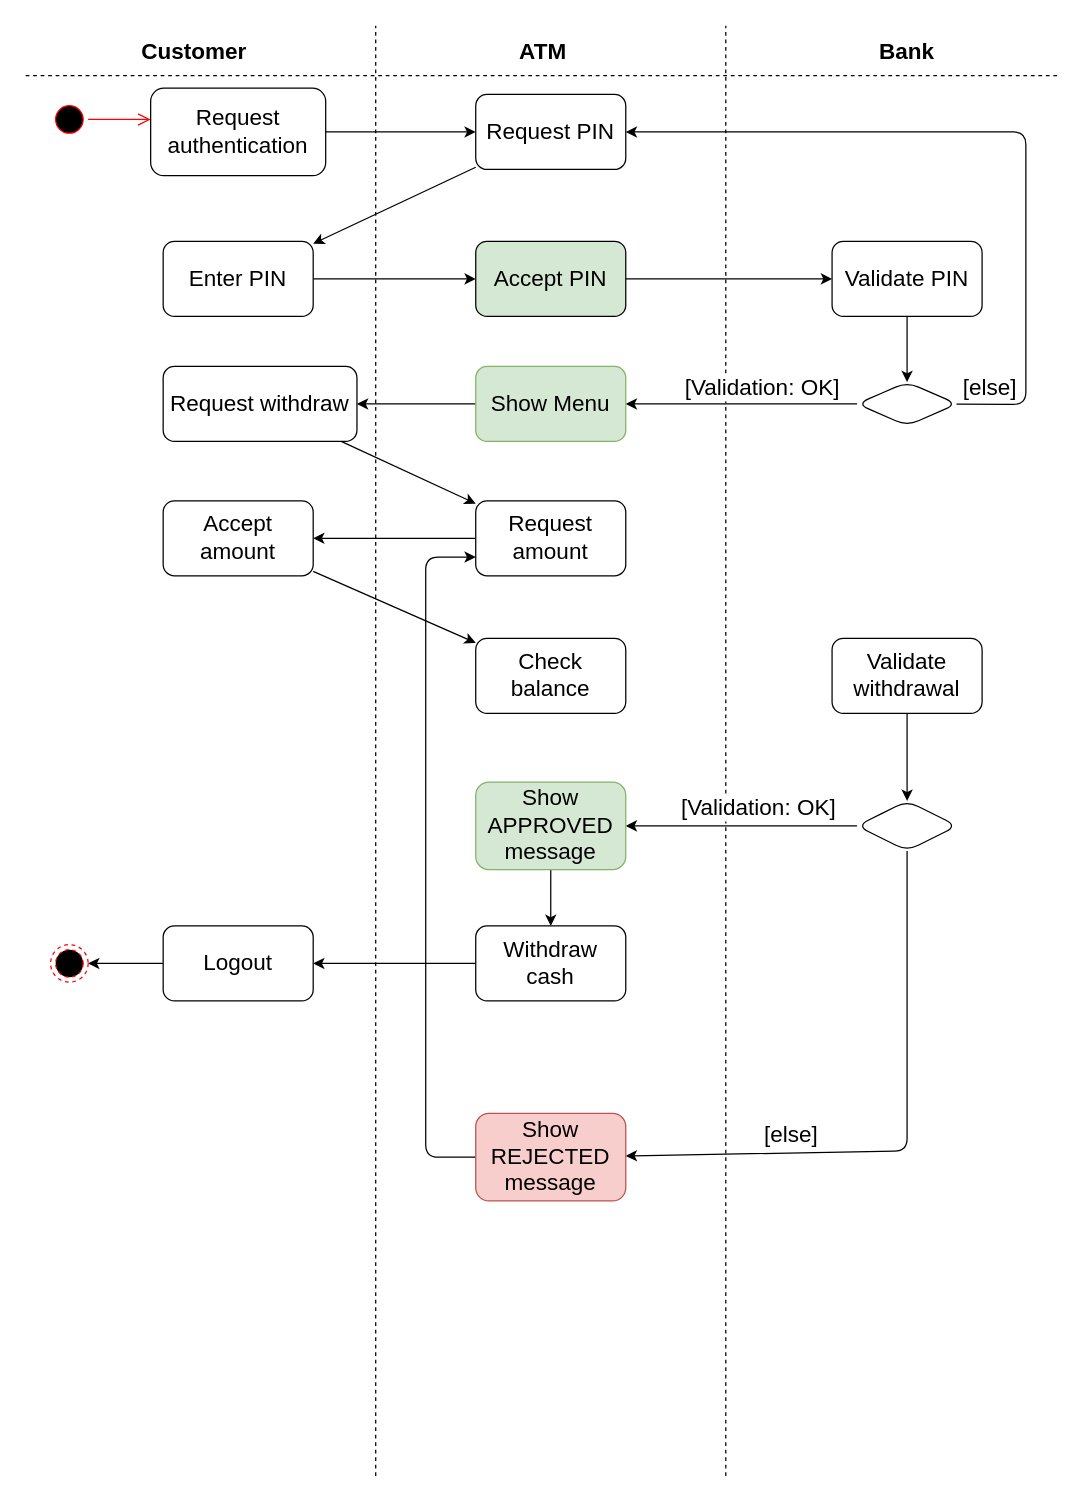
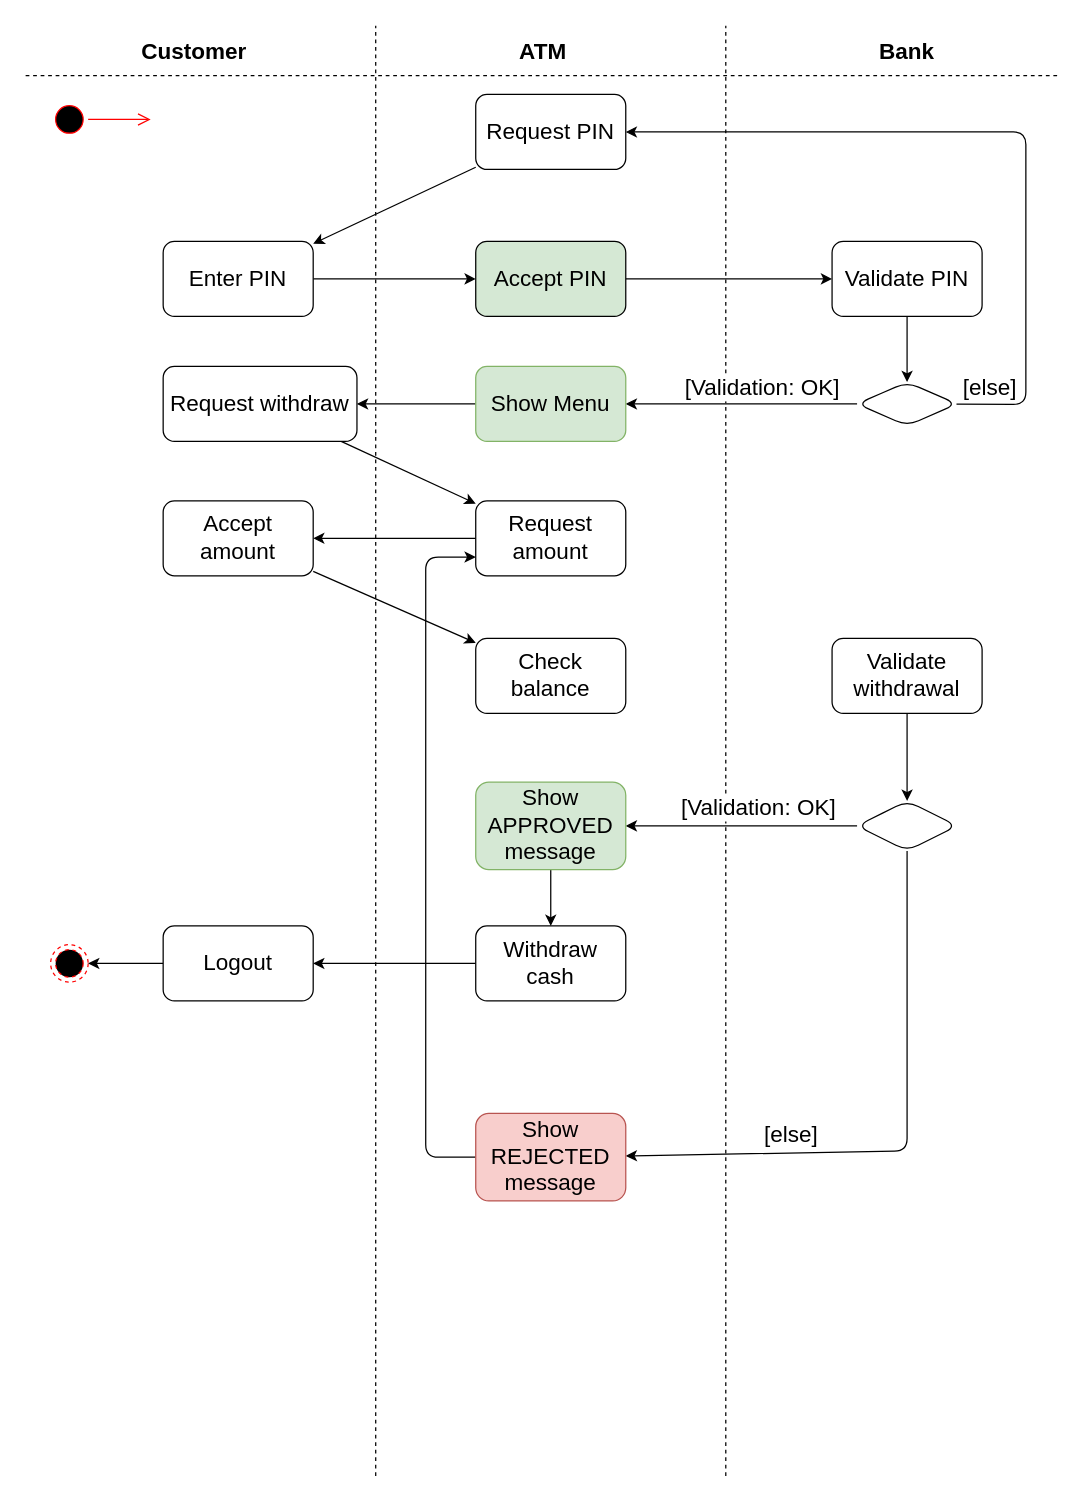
(238, 132) -> none
(397, 132) -> none
